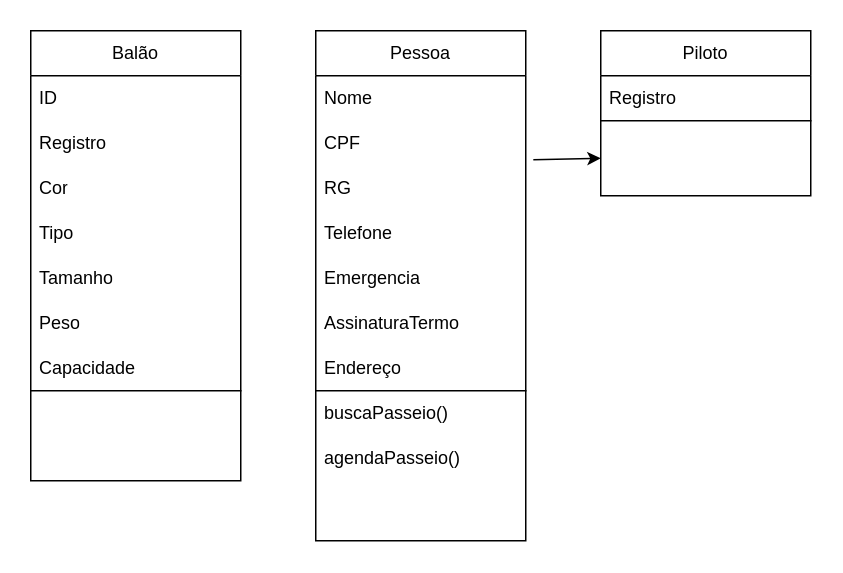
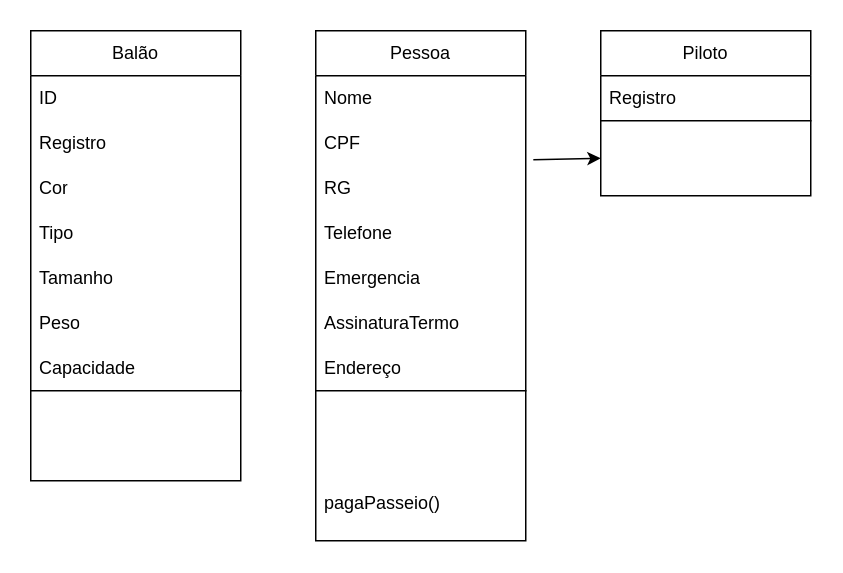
(398, 413) -> none
(406, 458) -> none
none -> (391, 503)
